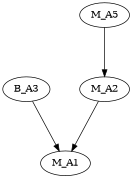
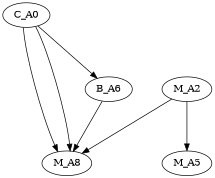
none -> (26, 15)
(105, 49) -> (187, 123)
(26, 89) -> (109, 89)
(65, 163) -> (67, 163)
